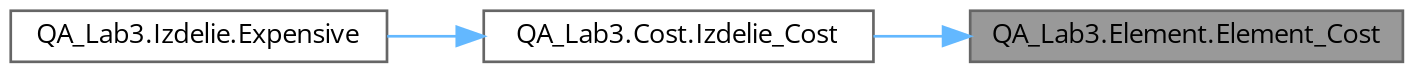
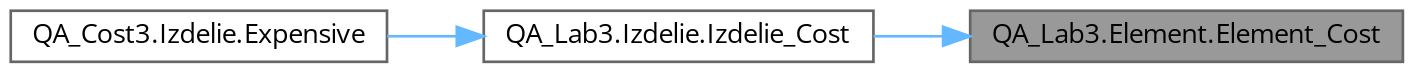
(199, 36) -> (199, 36)
(679, 36) -> (679, 36)
